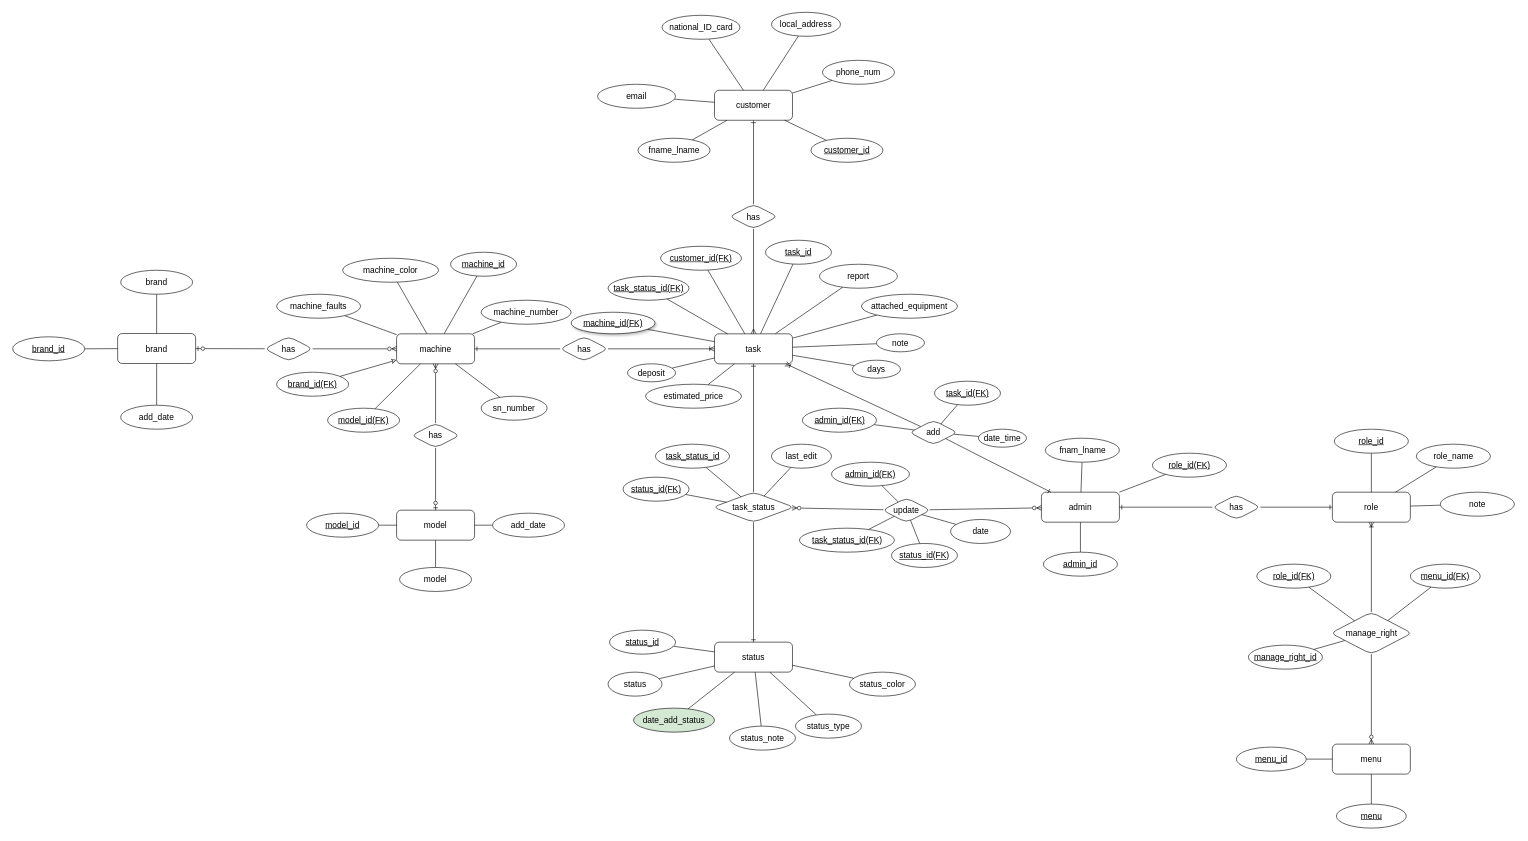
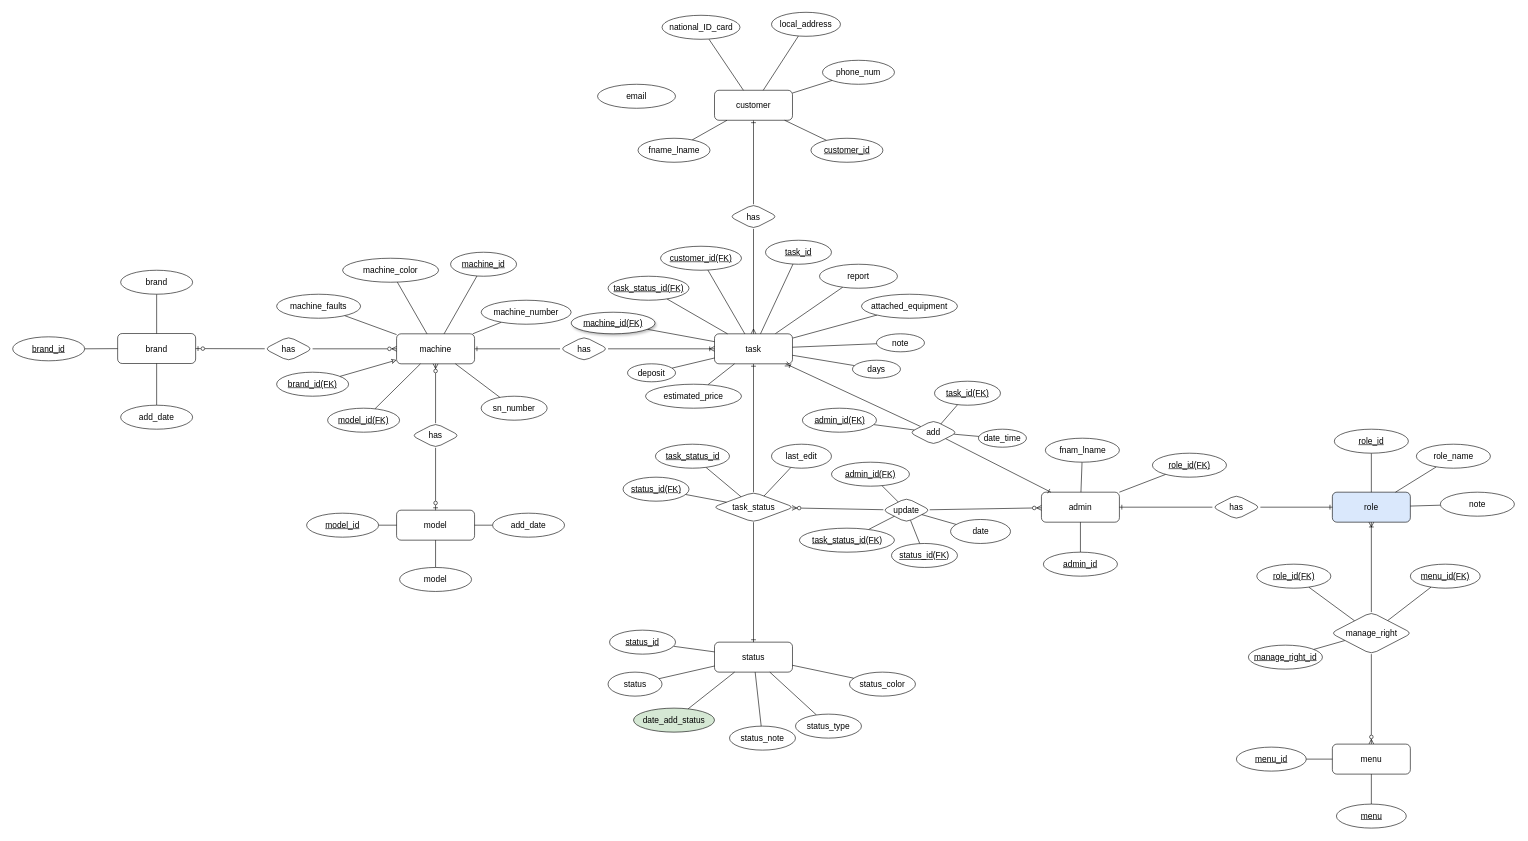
(694, 101) -> none
(1371, 507) -> (1371, 507)
